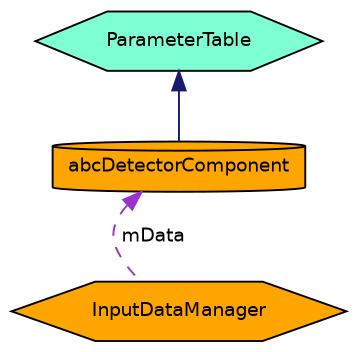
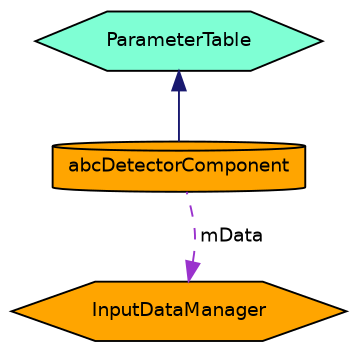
(115, 246) -> (194, 227)
